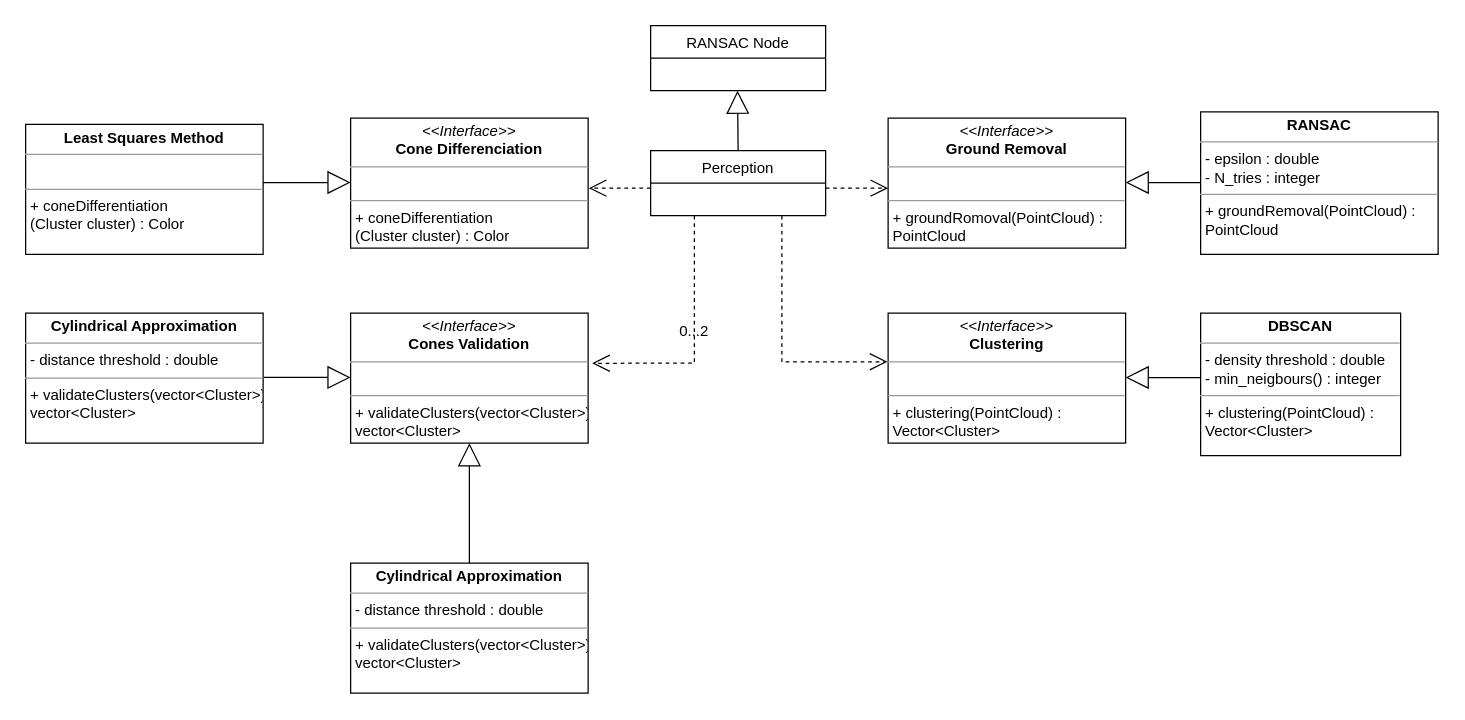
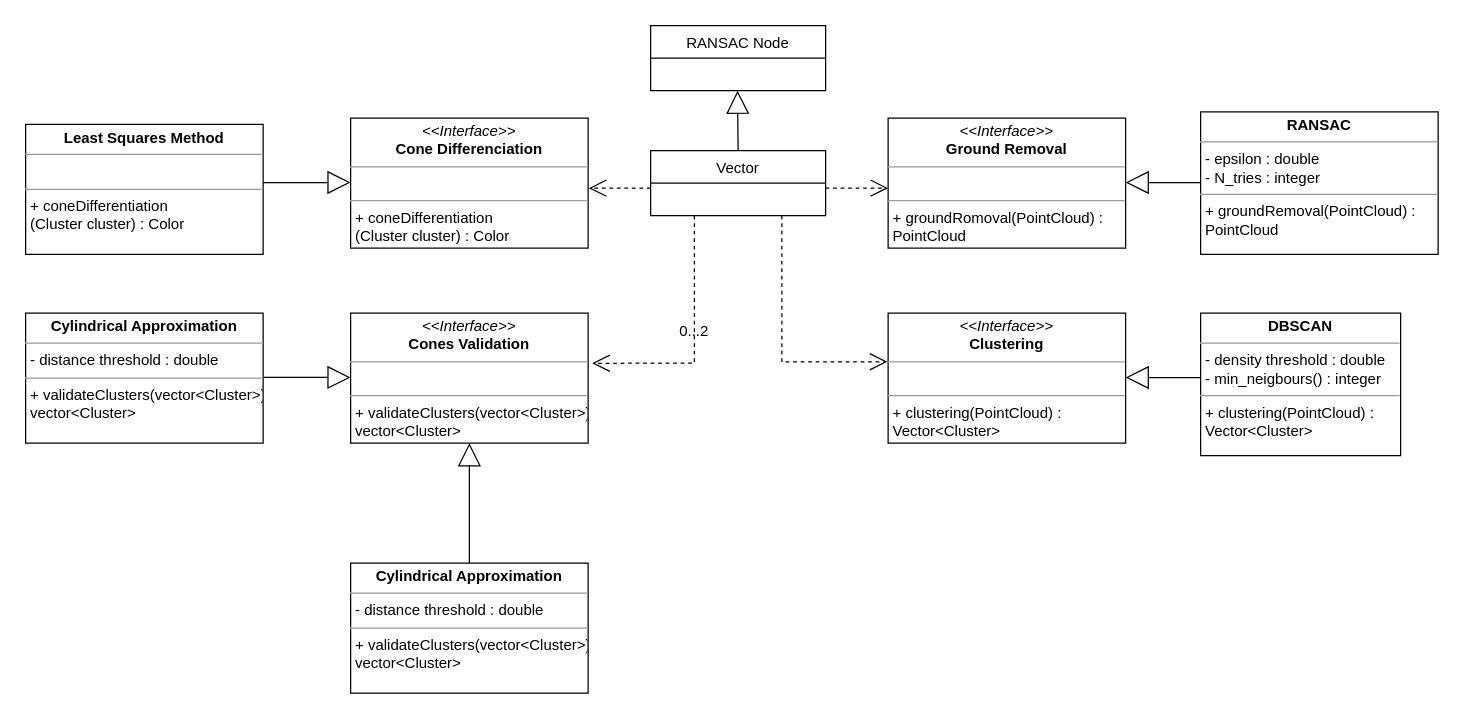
(738, 168) -> (738, 168)
